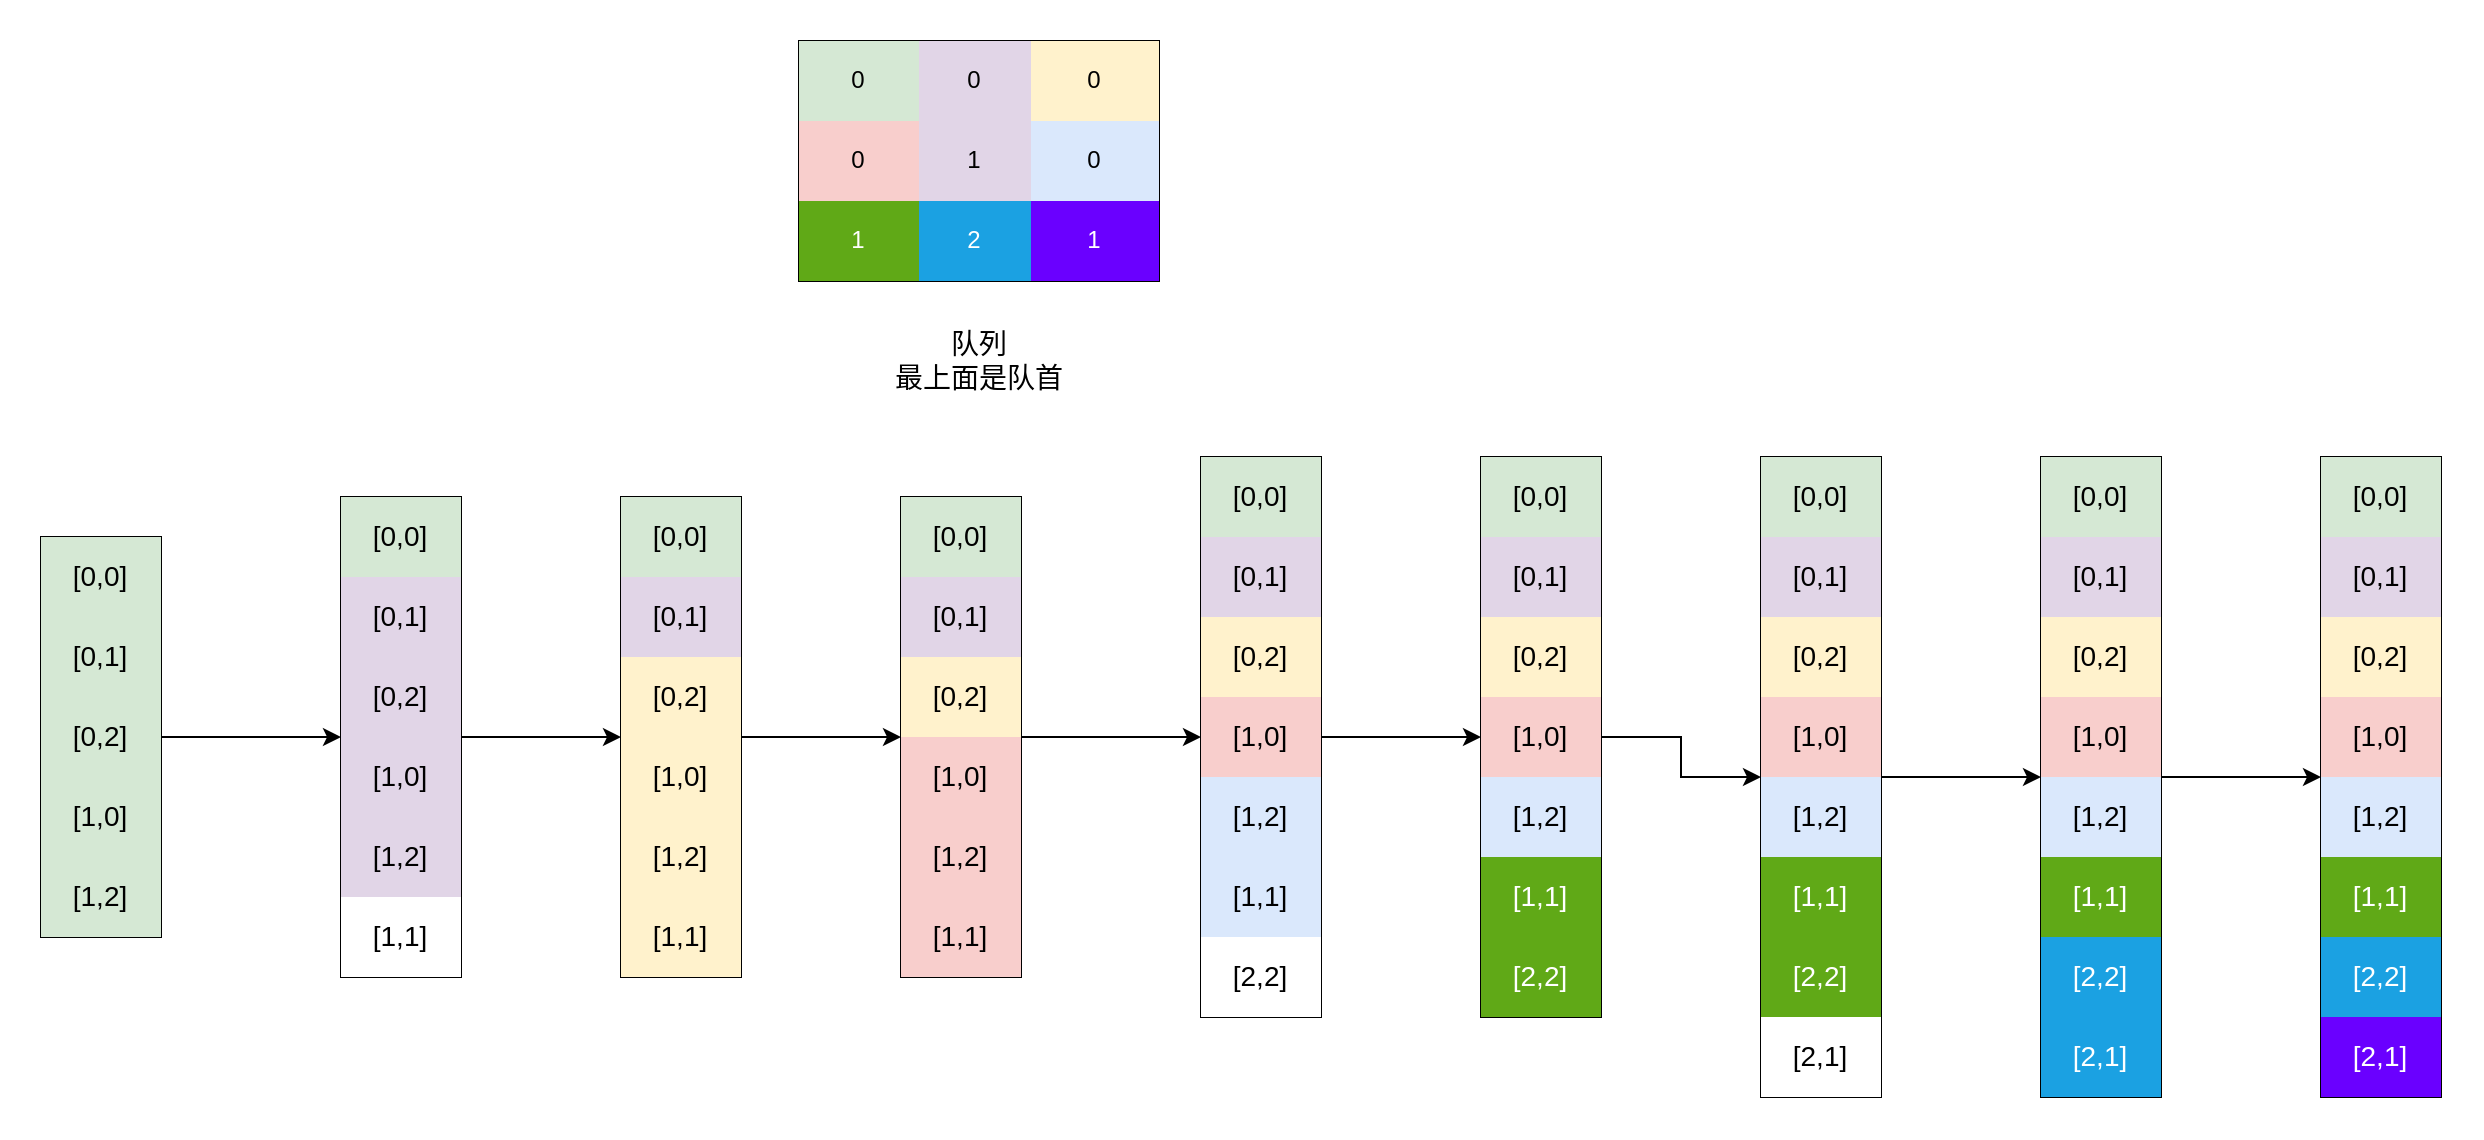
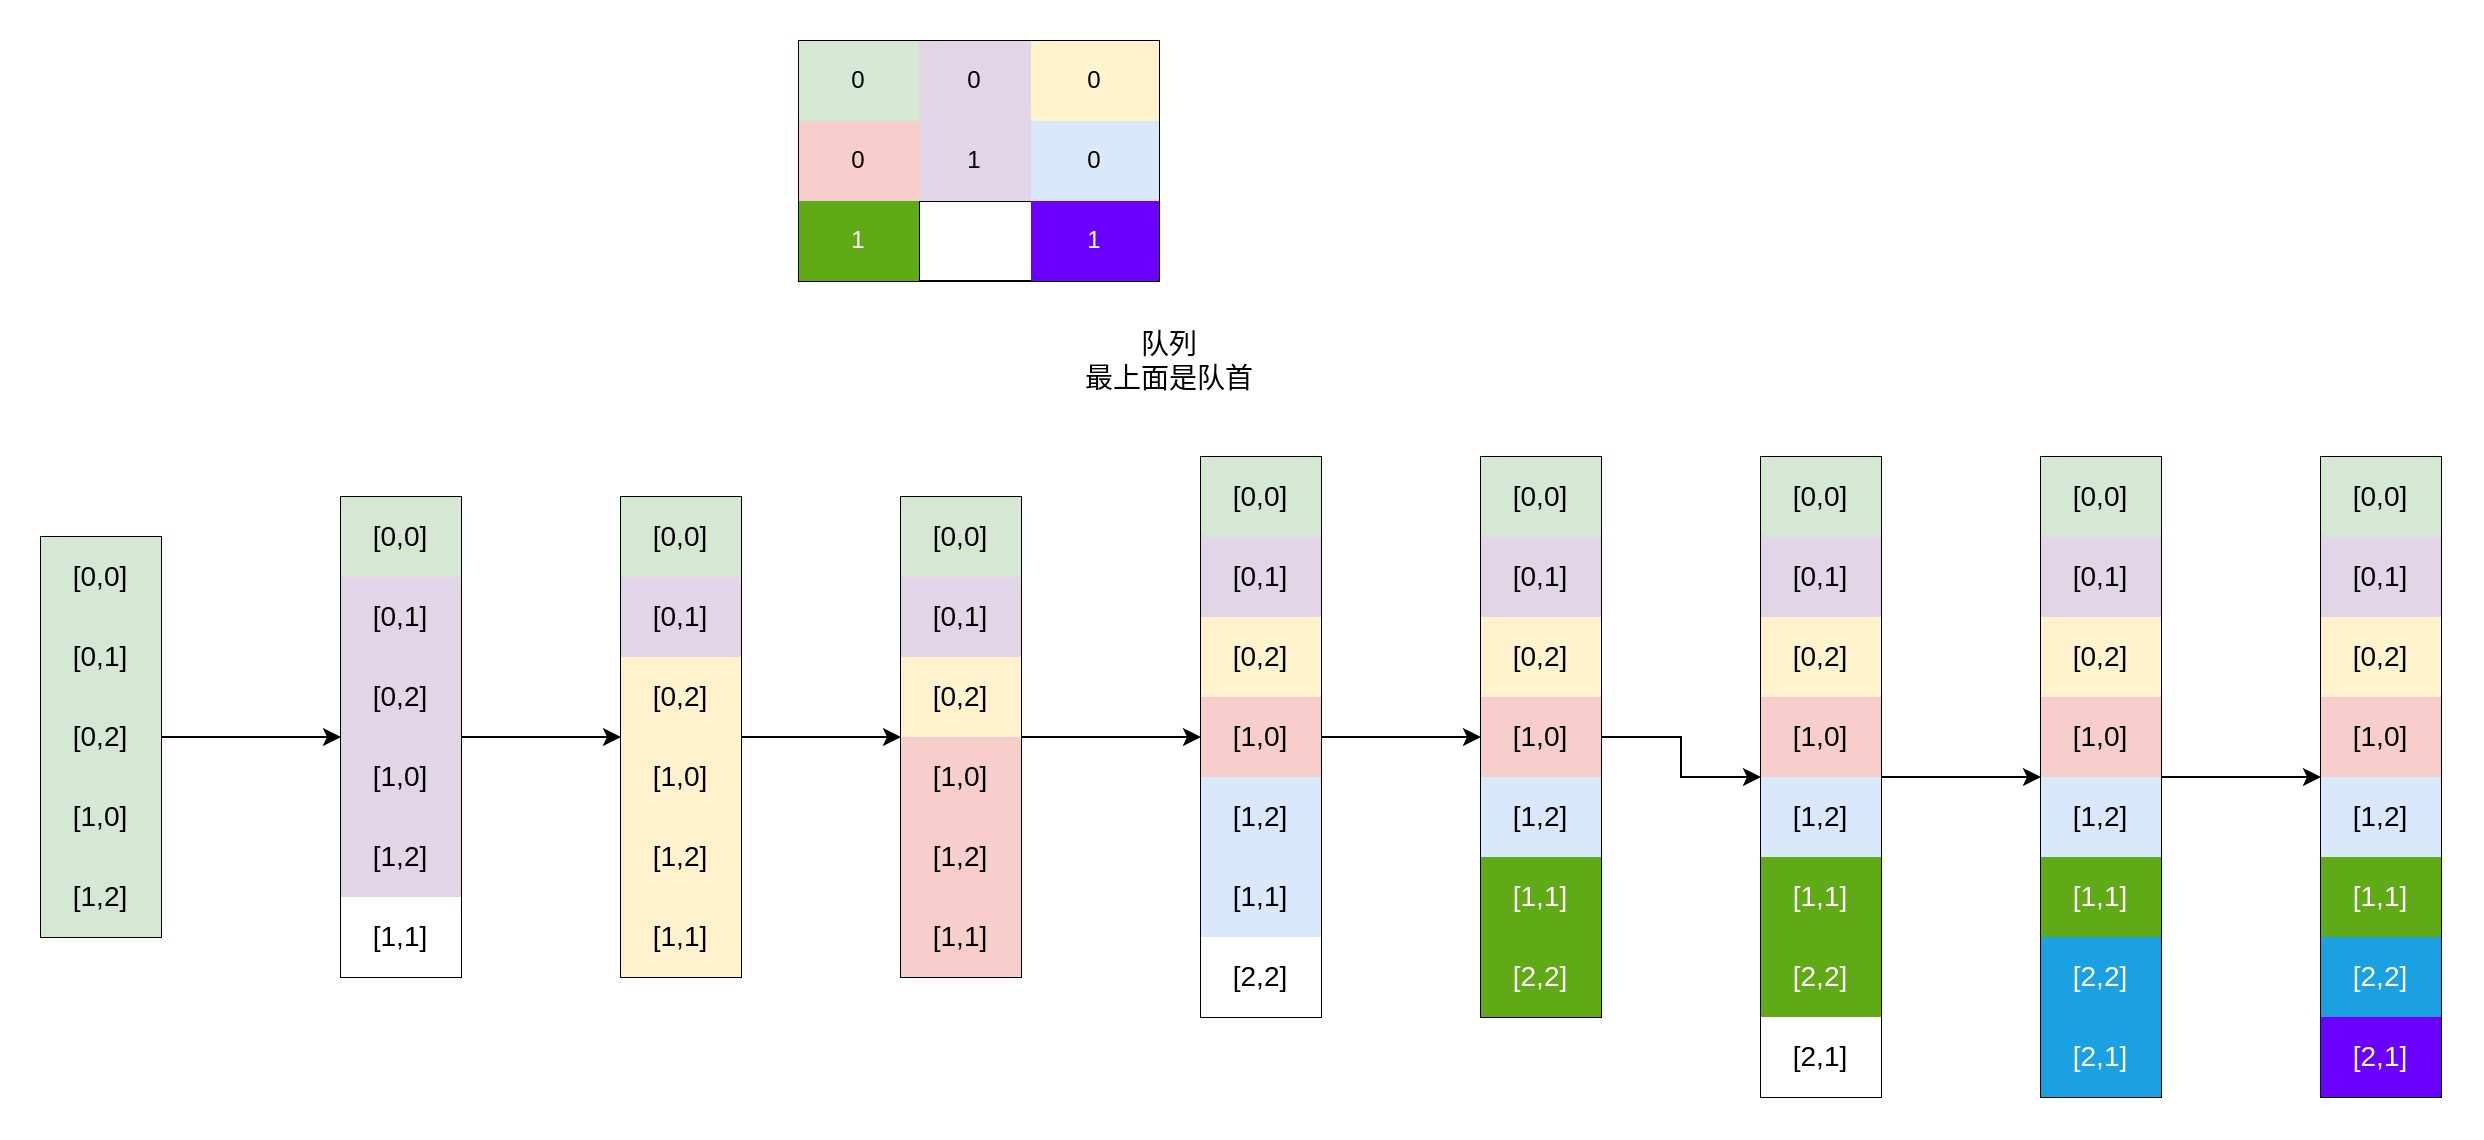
(975, 241) -> none
(979, 361) -> (1169, 361)
